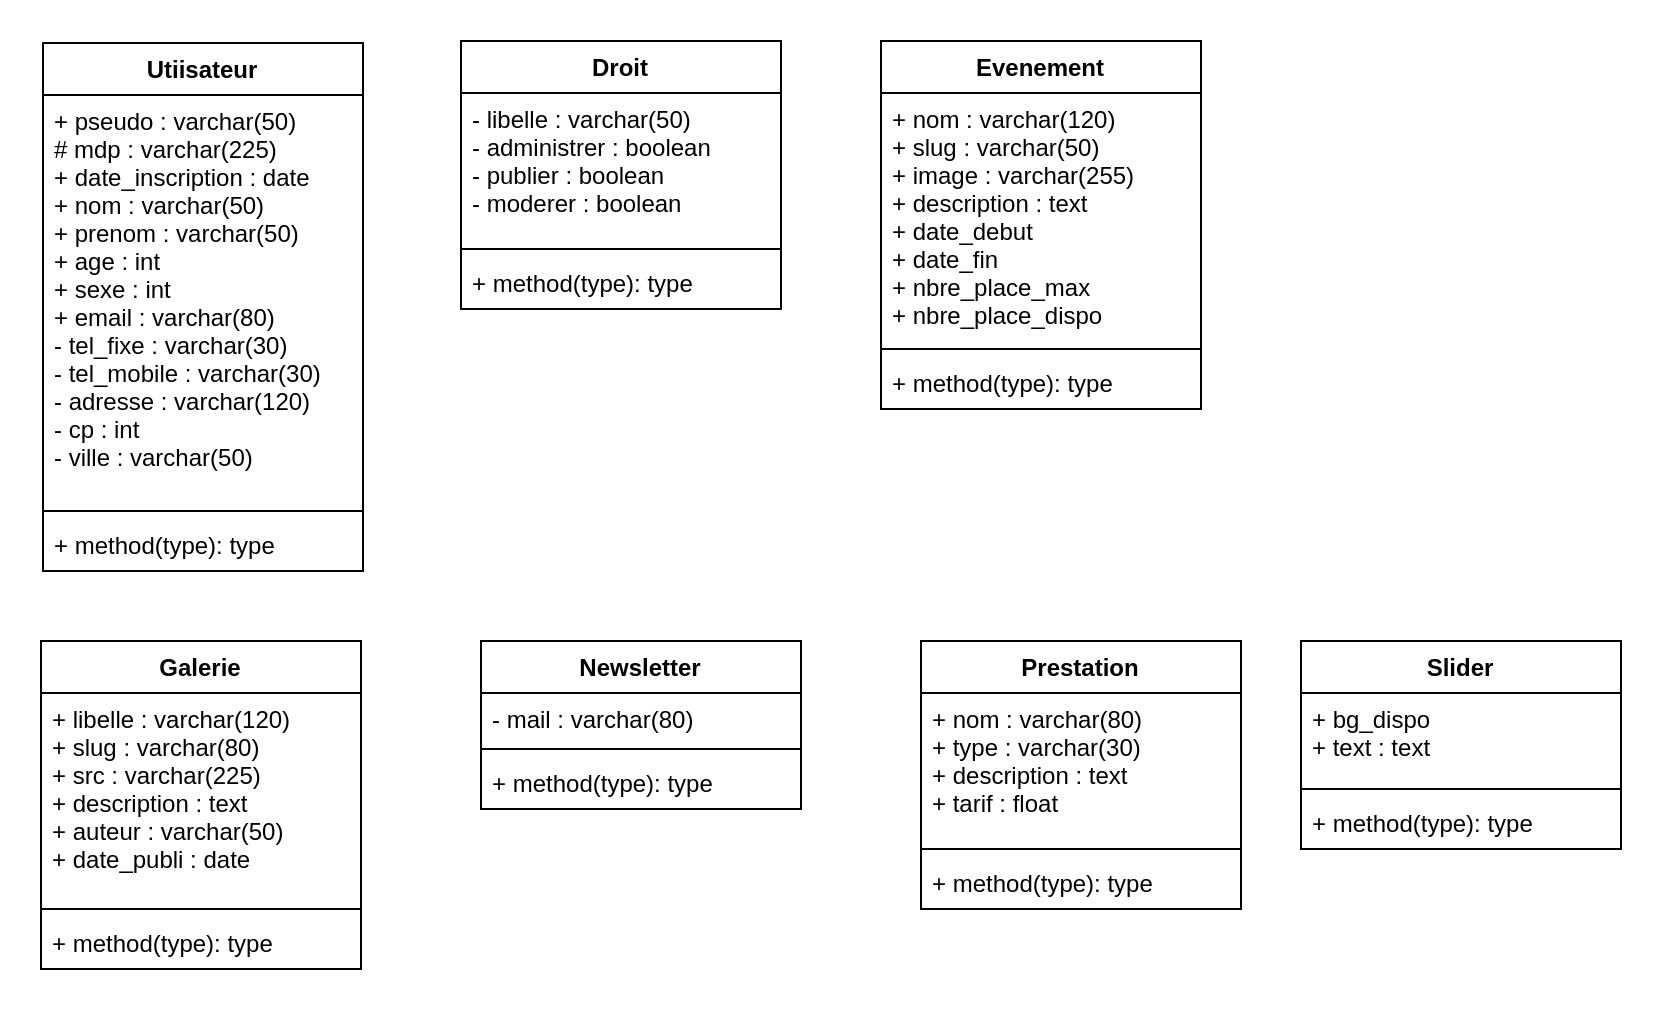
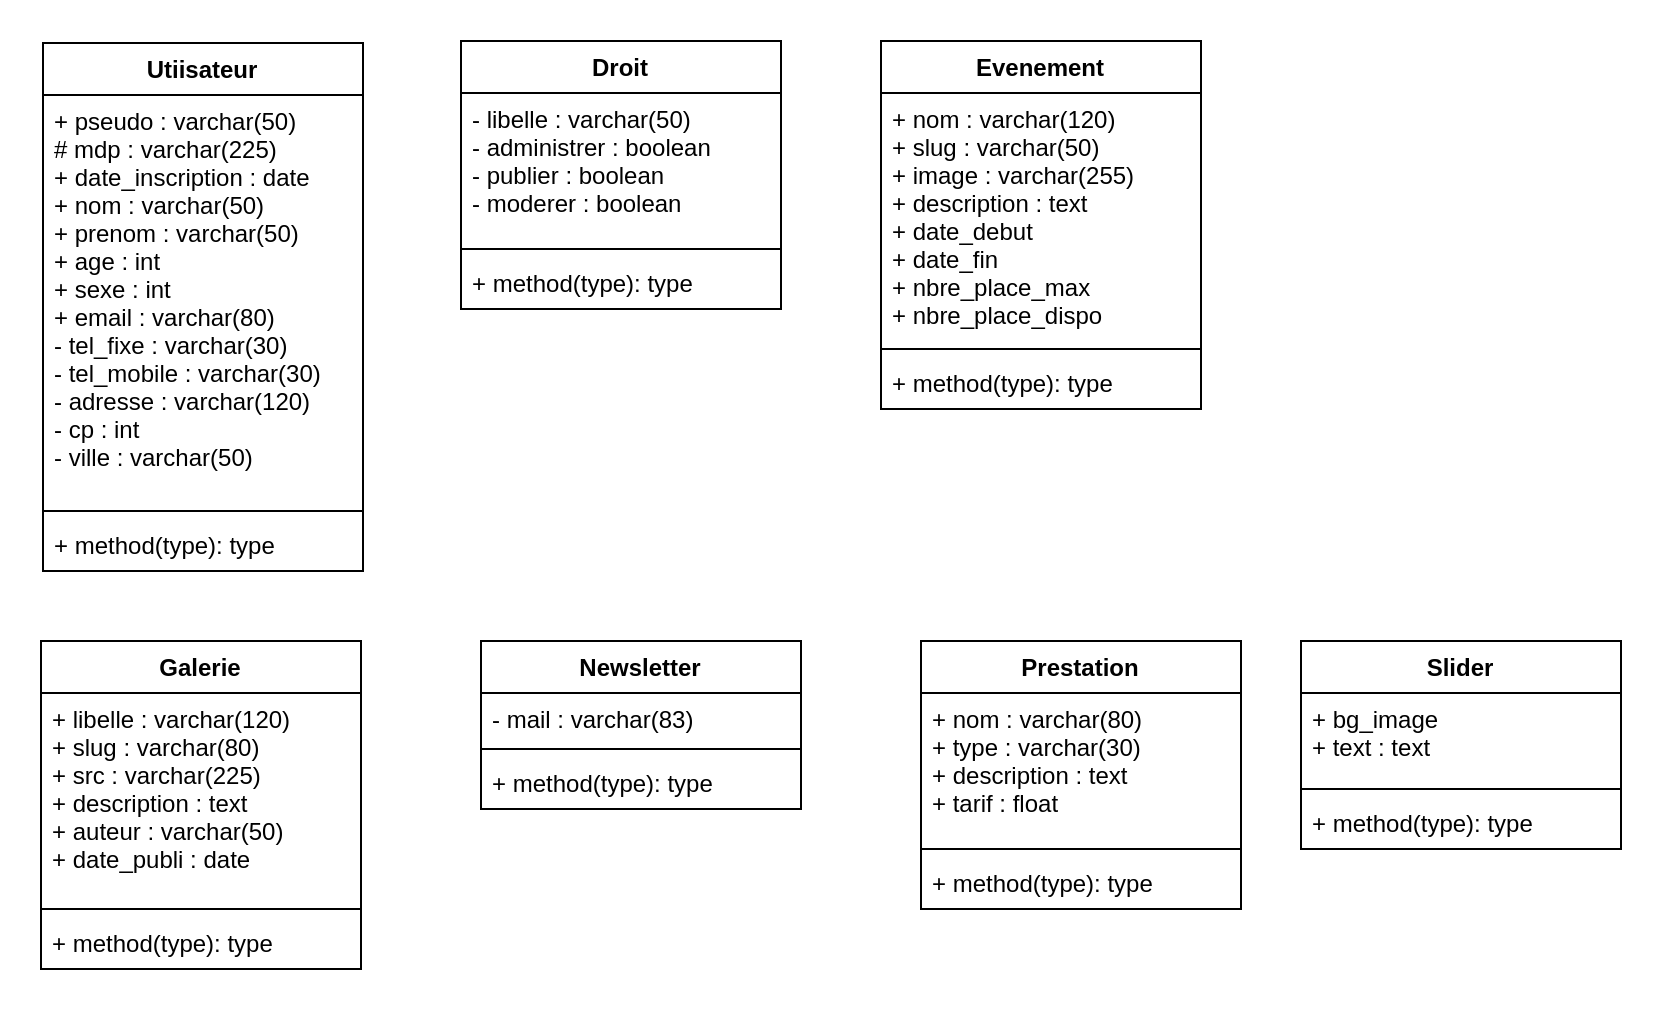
(608, 720) -> (608, 720)
(1373, 720) -> (1373, 720)
